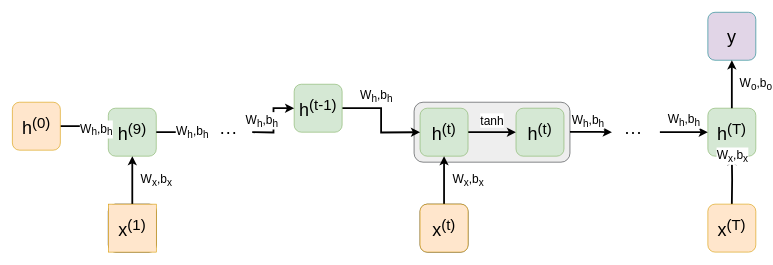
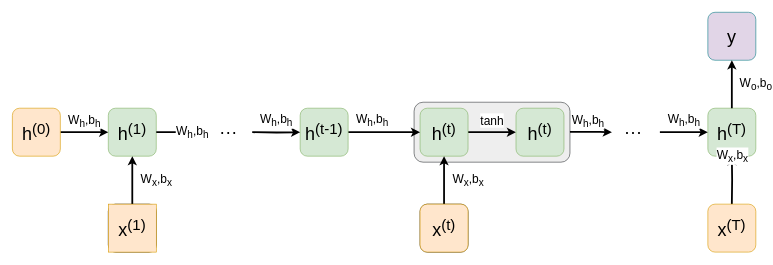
(318, 108) -> (324, 132)
(36, 126) -> (36, 132)
(132, 132) -> (132, 132)
